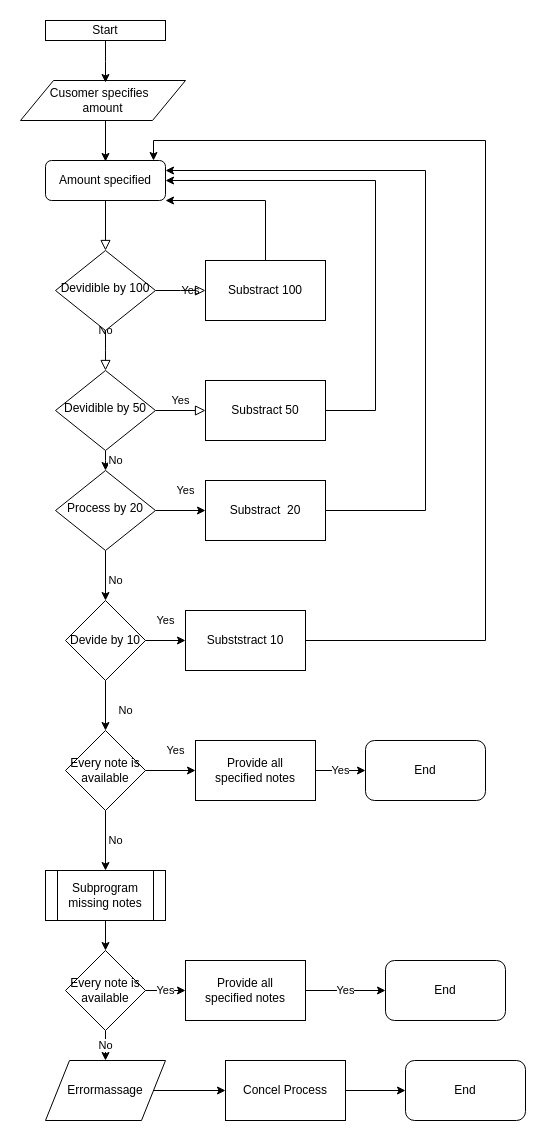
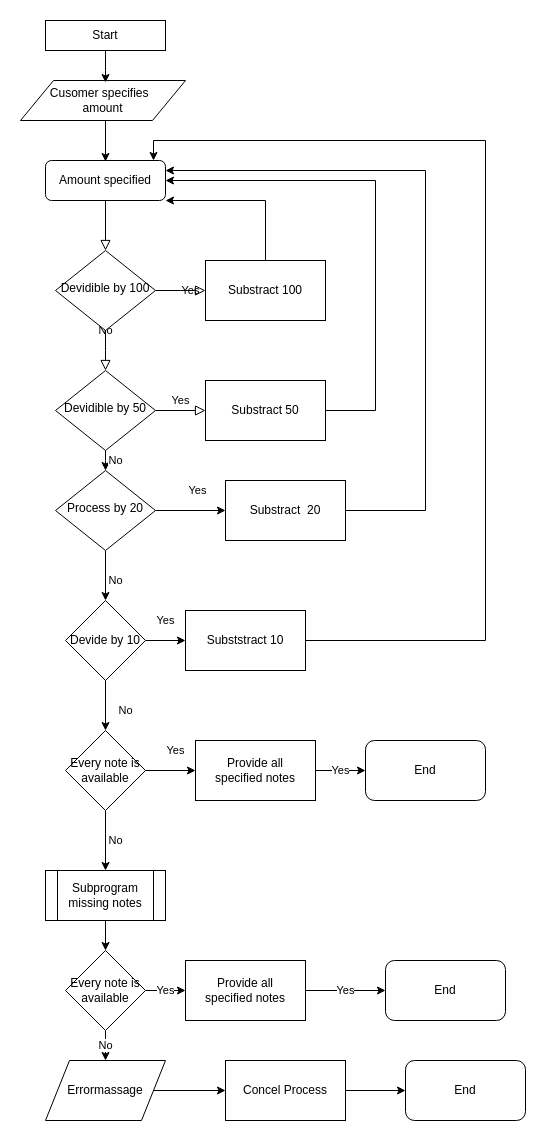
(106, 31) -> (106, 36)
(266, 511) -> (286, 511)
